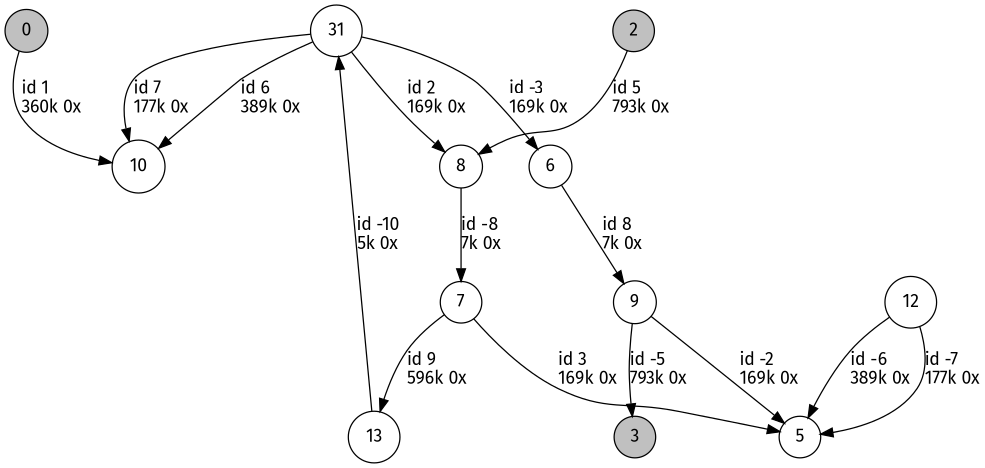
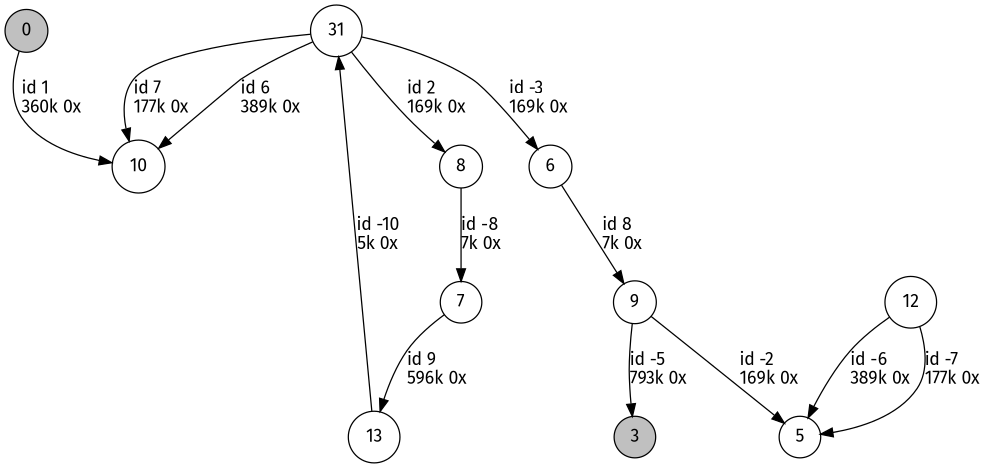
(634, 31) -> none
(608, 404) -> none
